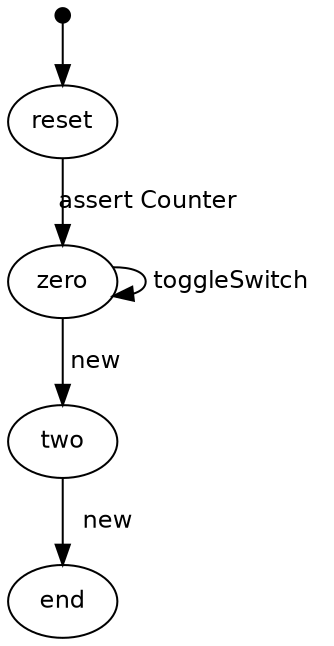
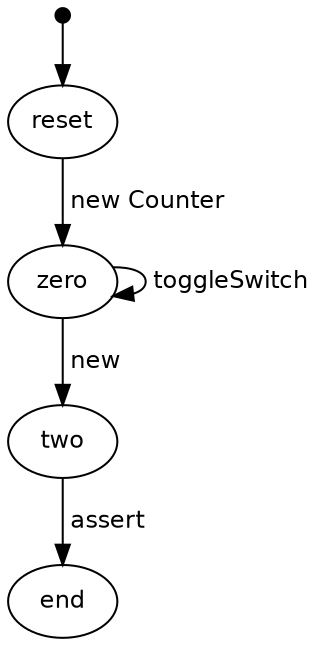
(149, 202) -> (149, 202)
(108, 521) -> (108, 521)
